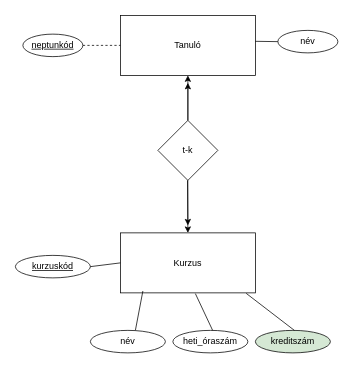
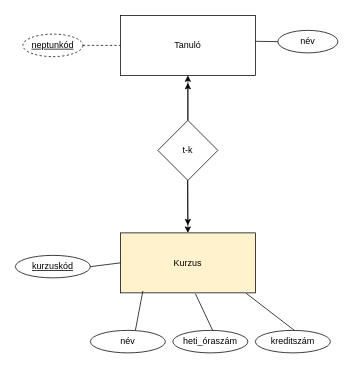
(53, 45) -> (53, 45)
(188, 263) -> (188, 263)
(293, 342) -> (293, 342)
